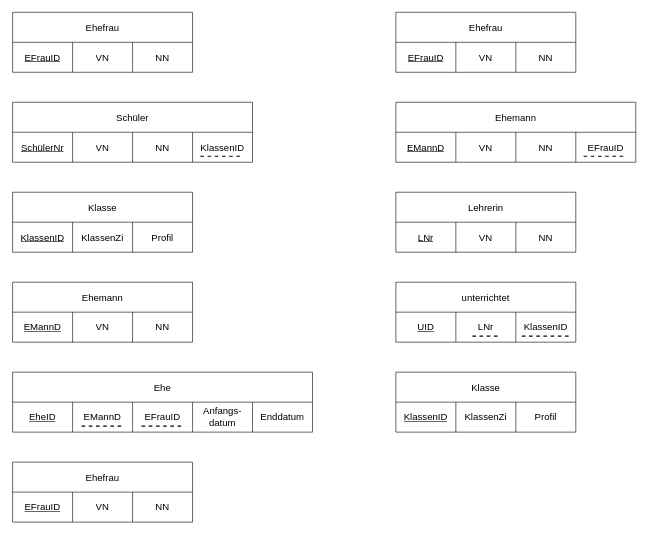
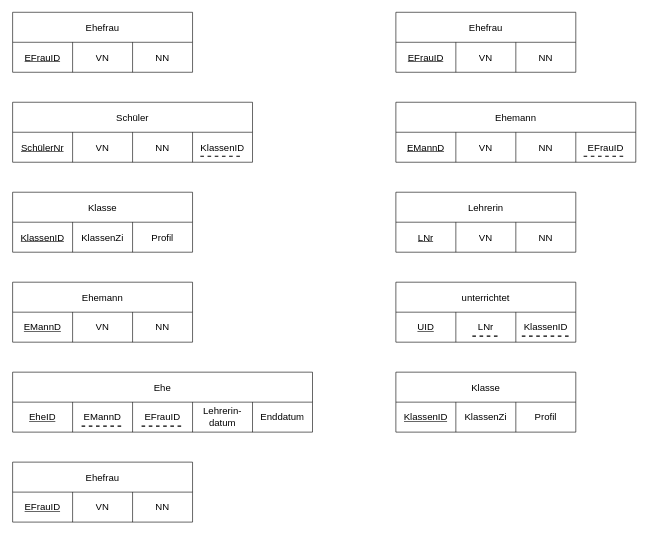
(222, 417) -> (222, 417)
